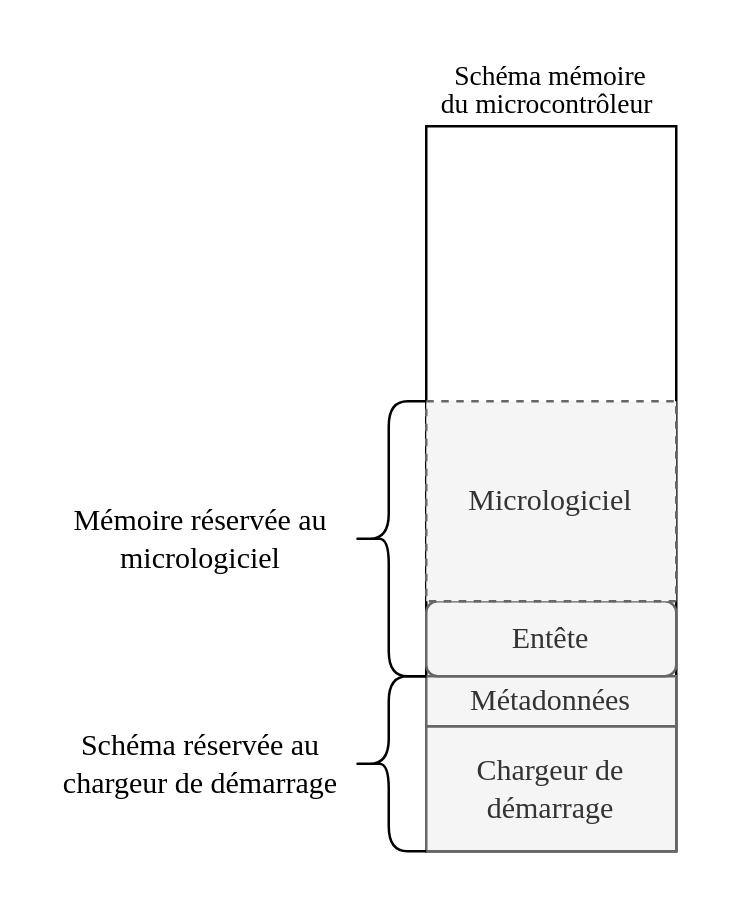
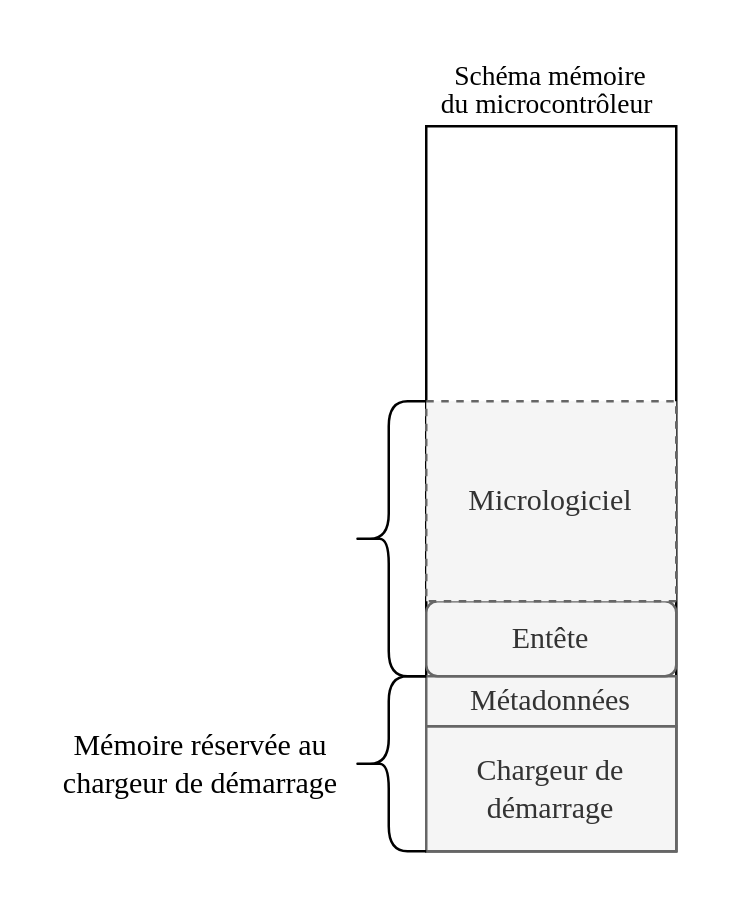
(201, 539) -> none
(201, 764) -> (201, 764)
